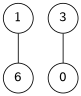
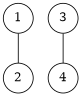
(18, 78) -> (18, 78)
(63, 78) -> (63, 78)
